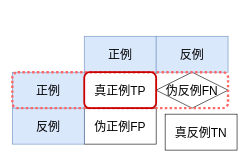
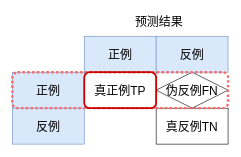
none -> (159, 21)
(120, 126) -> none
(201, 132) -> (192, 126)
